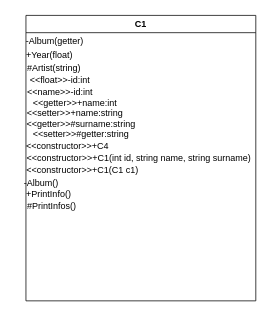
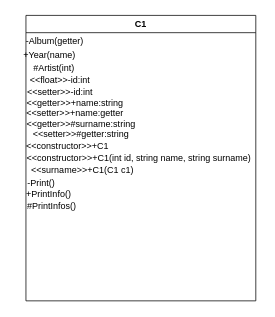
(50, 55) -> (50, 55)
(54, 69) -> (54, 69)
(60, 92) -> (60, 92)
(75, 103) -> (75, 103)
(75, 114) -> (75, 114)
(68, 146) -> (68, 146)
(83, 170) -> (83, 170)
(41, 183) -> (41, 183)
